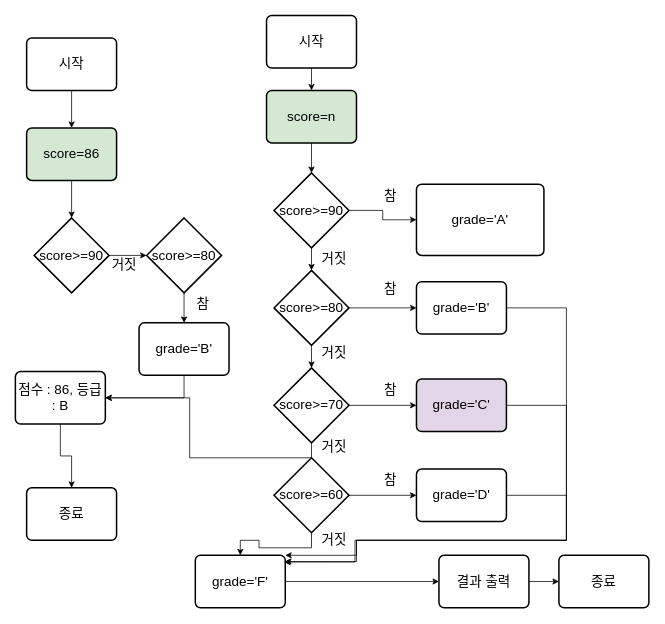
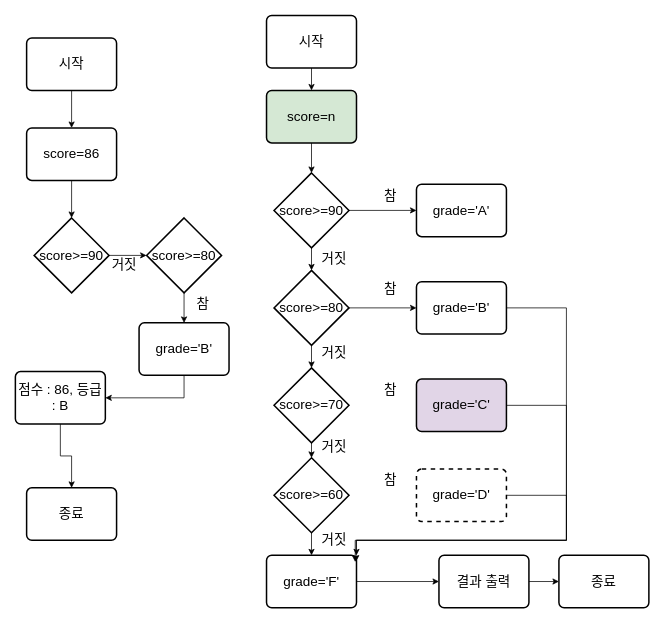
(72, 154) -> (72, 154)
(480, 220) -> (462, 210)
(380, 405) -> none
(223, 458) -> (312, 451)
(380, 495) -> none
(462, 495) -> (462, 495)
(240, 582) -> (312, 582)
